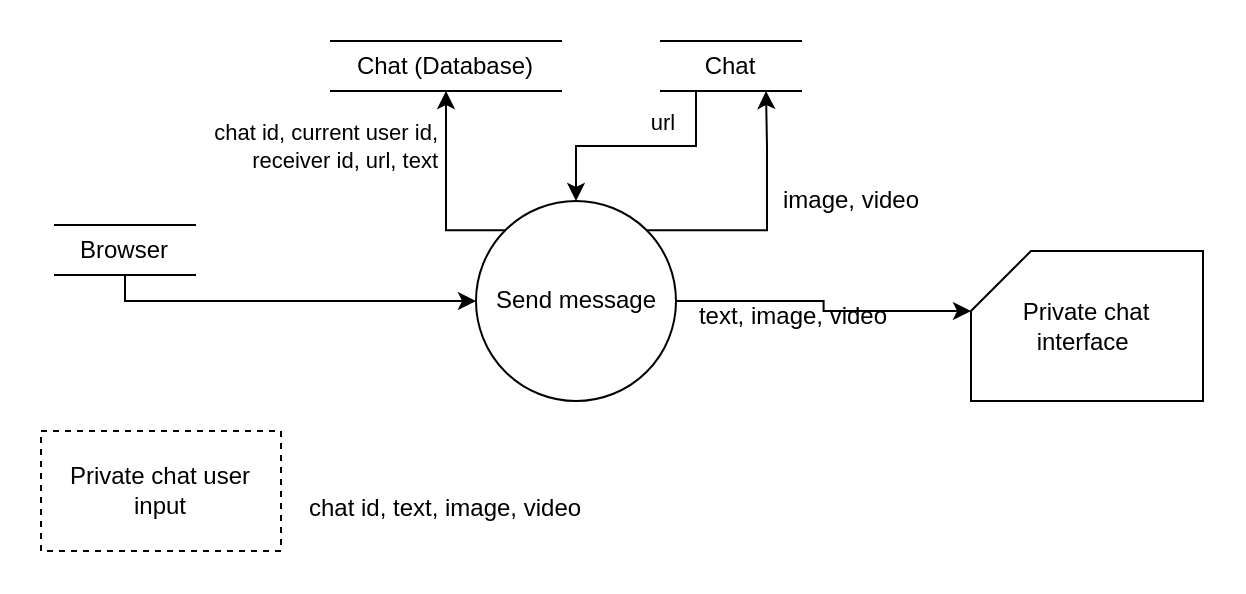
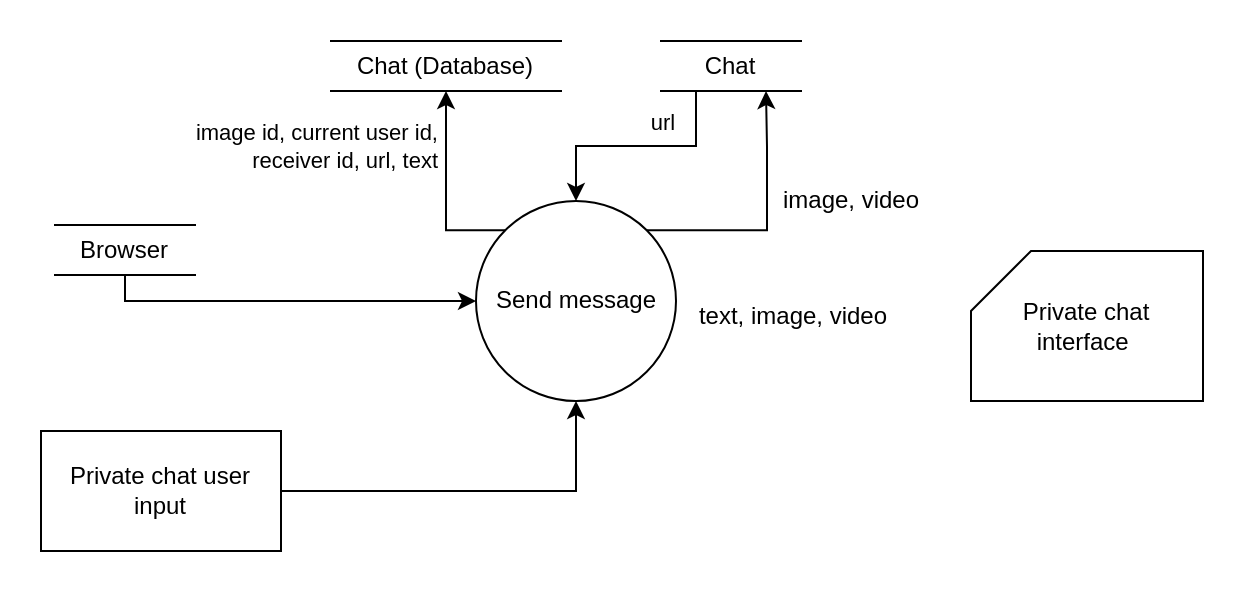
(305, 147) -> (302, 147)
(822, 301) -> none
(161, 491) -> (161, 491)
none -> (452, 491)
(444, 509) -> none
